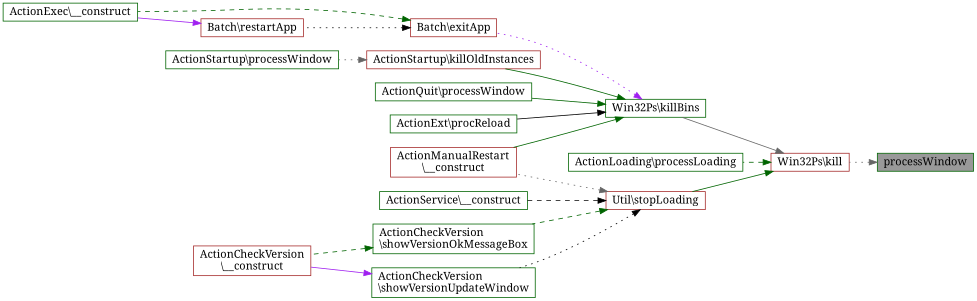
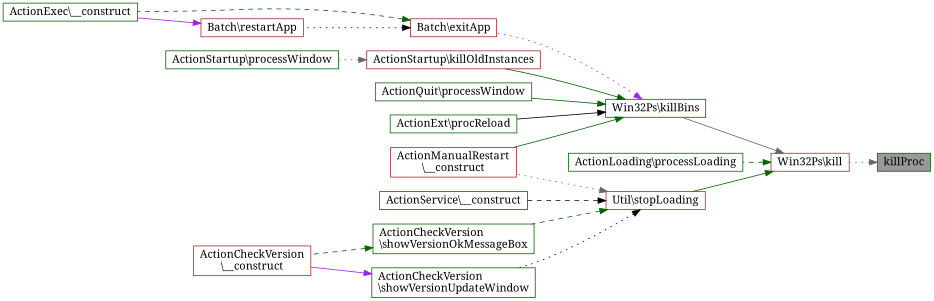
(925, 162) -> (904, 162)
